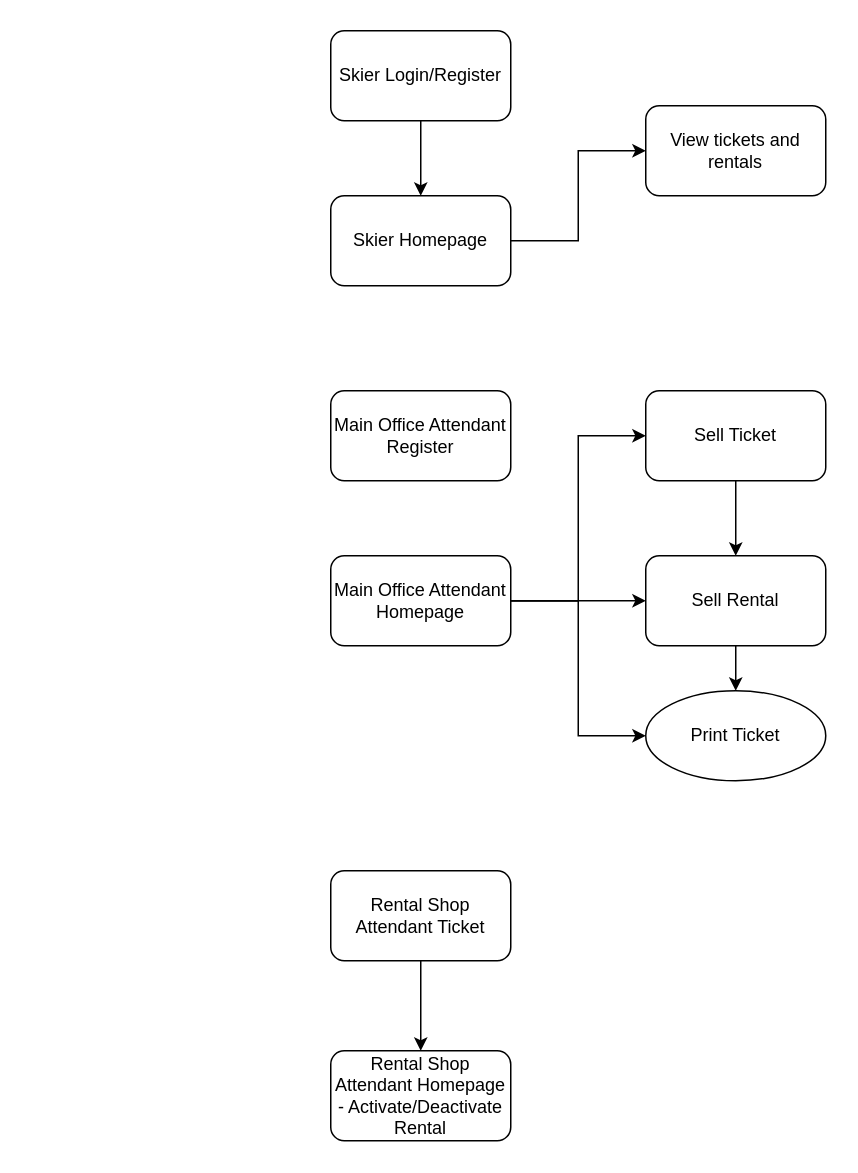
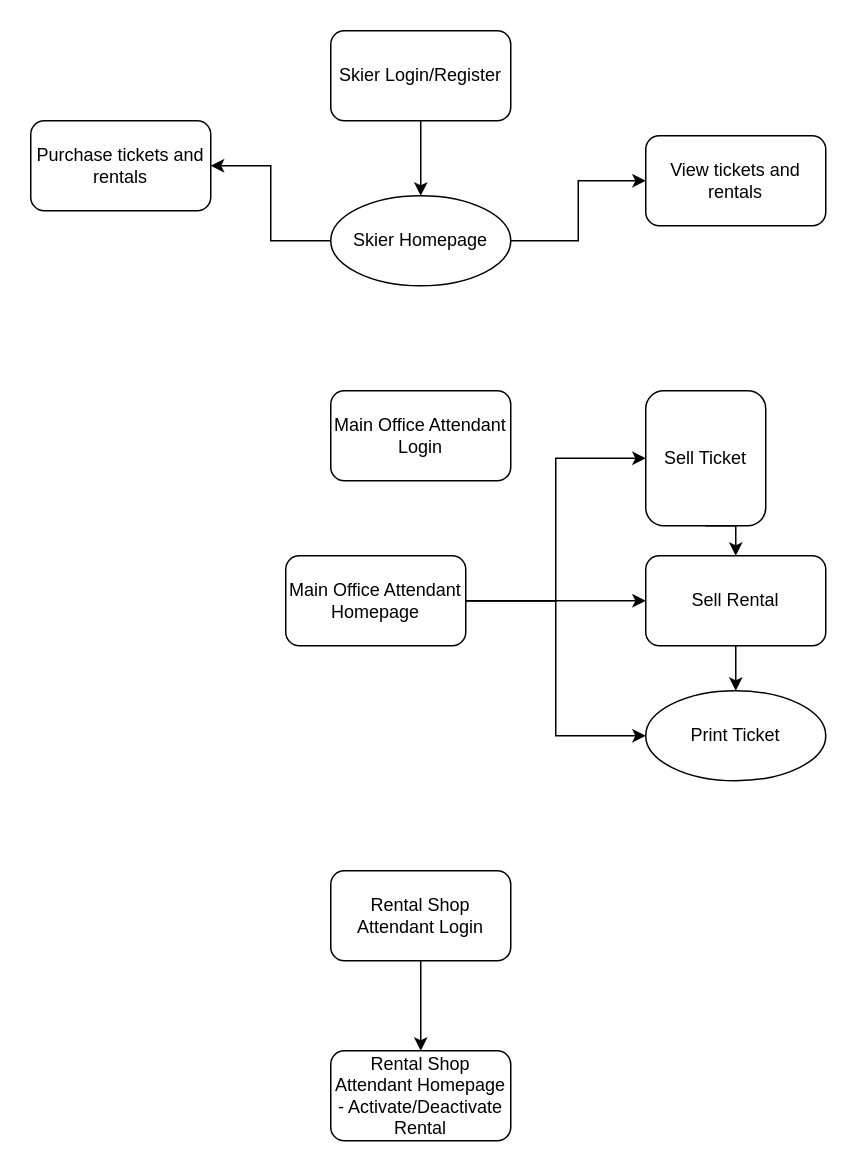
(736, 151) -> (736, 181)
none -> (121, 166)
none -> (271, 209)
(421, 241) -> (421, 241)
(421, 436) -> (421, 436)
(736, 436) -> (706, 458)
(421, 601) -> (376, 601)
(421, 916) -> (421, 916)
